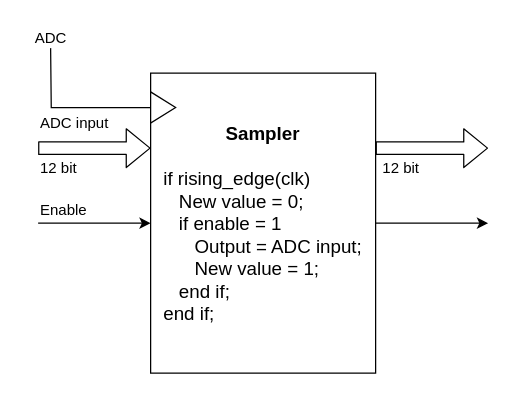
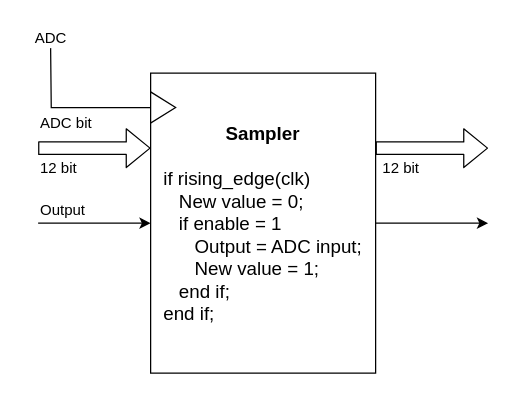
(75, 123) -> (66, 123)
(64, 211) -> (66, 211)
